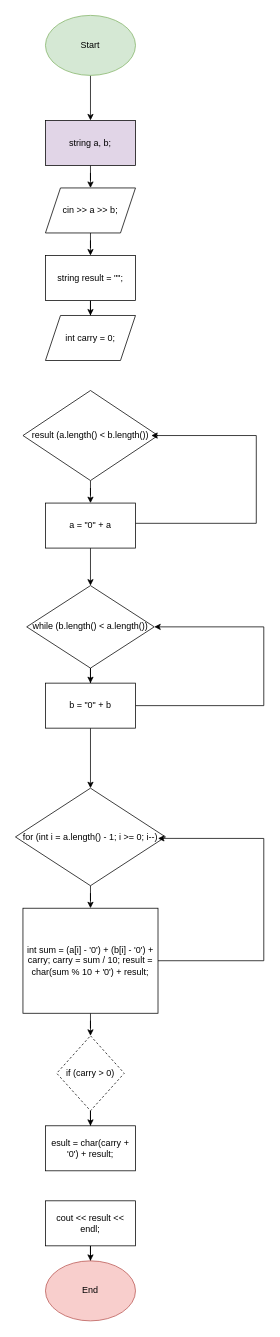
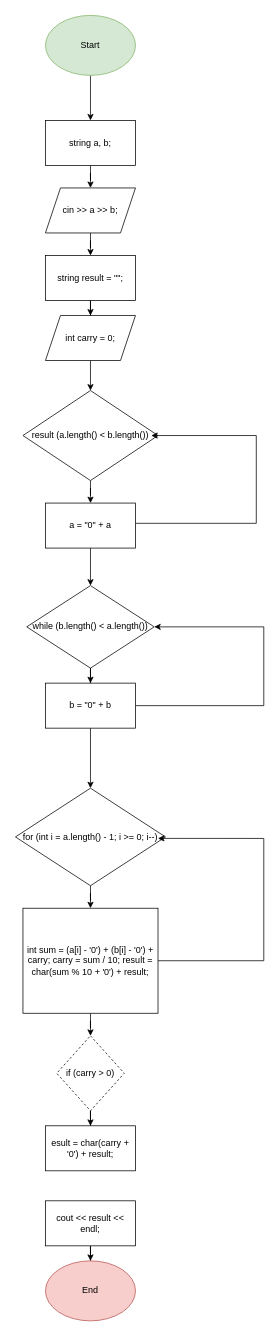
(90, 143) -> (90, 143)
none -> (90, 372)
